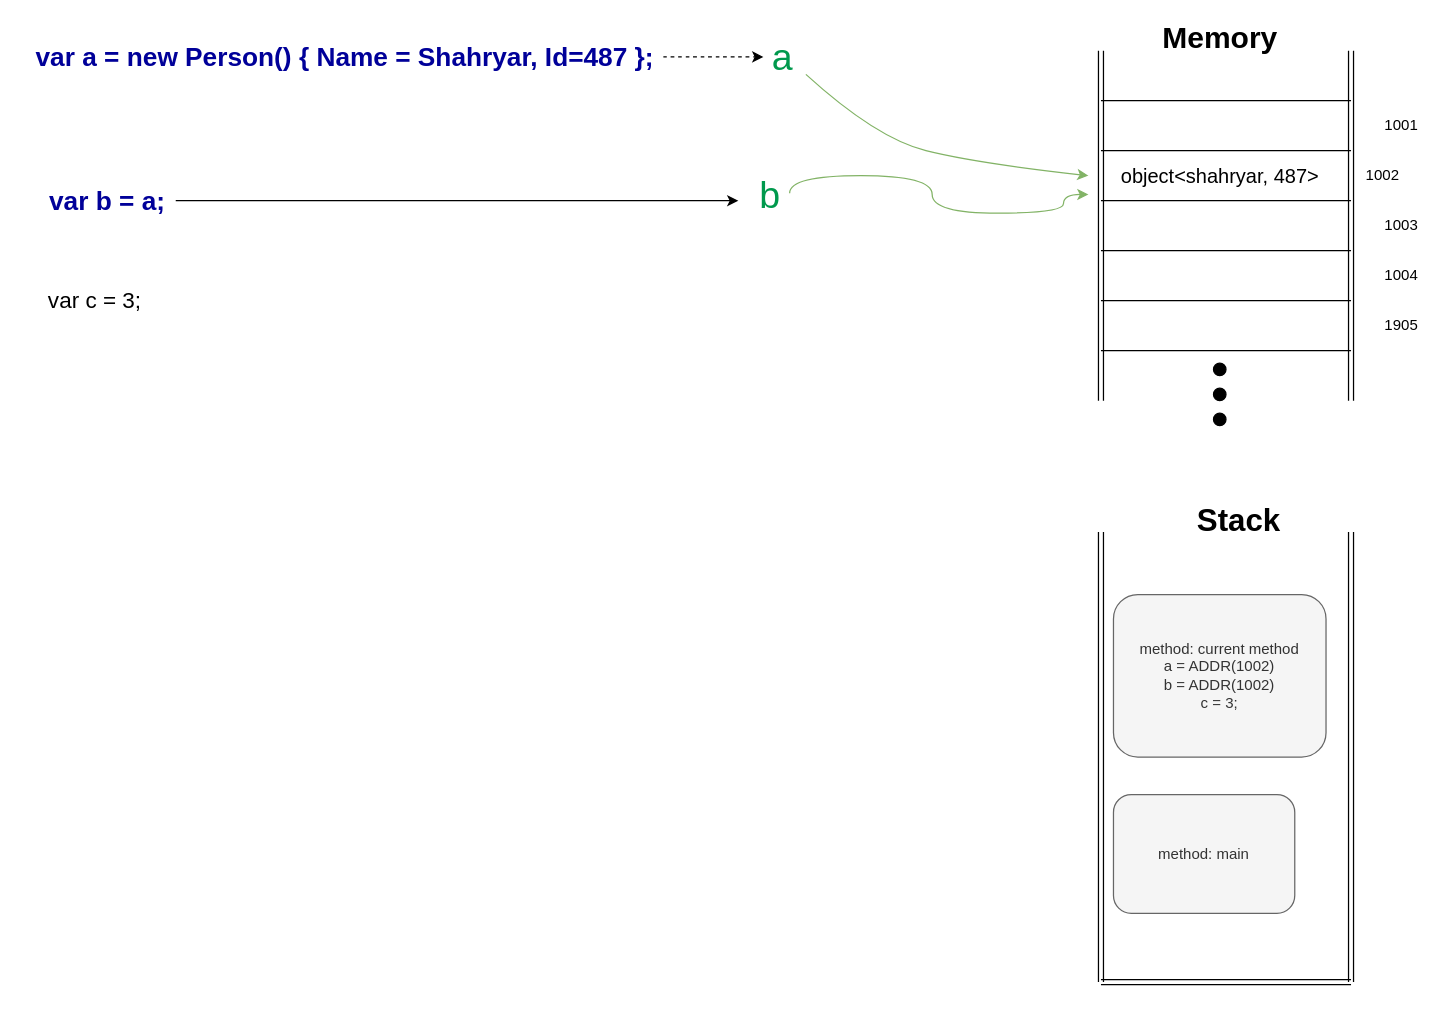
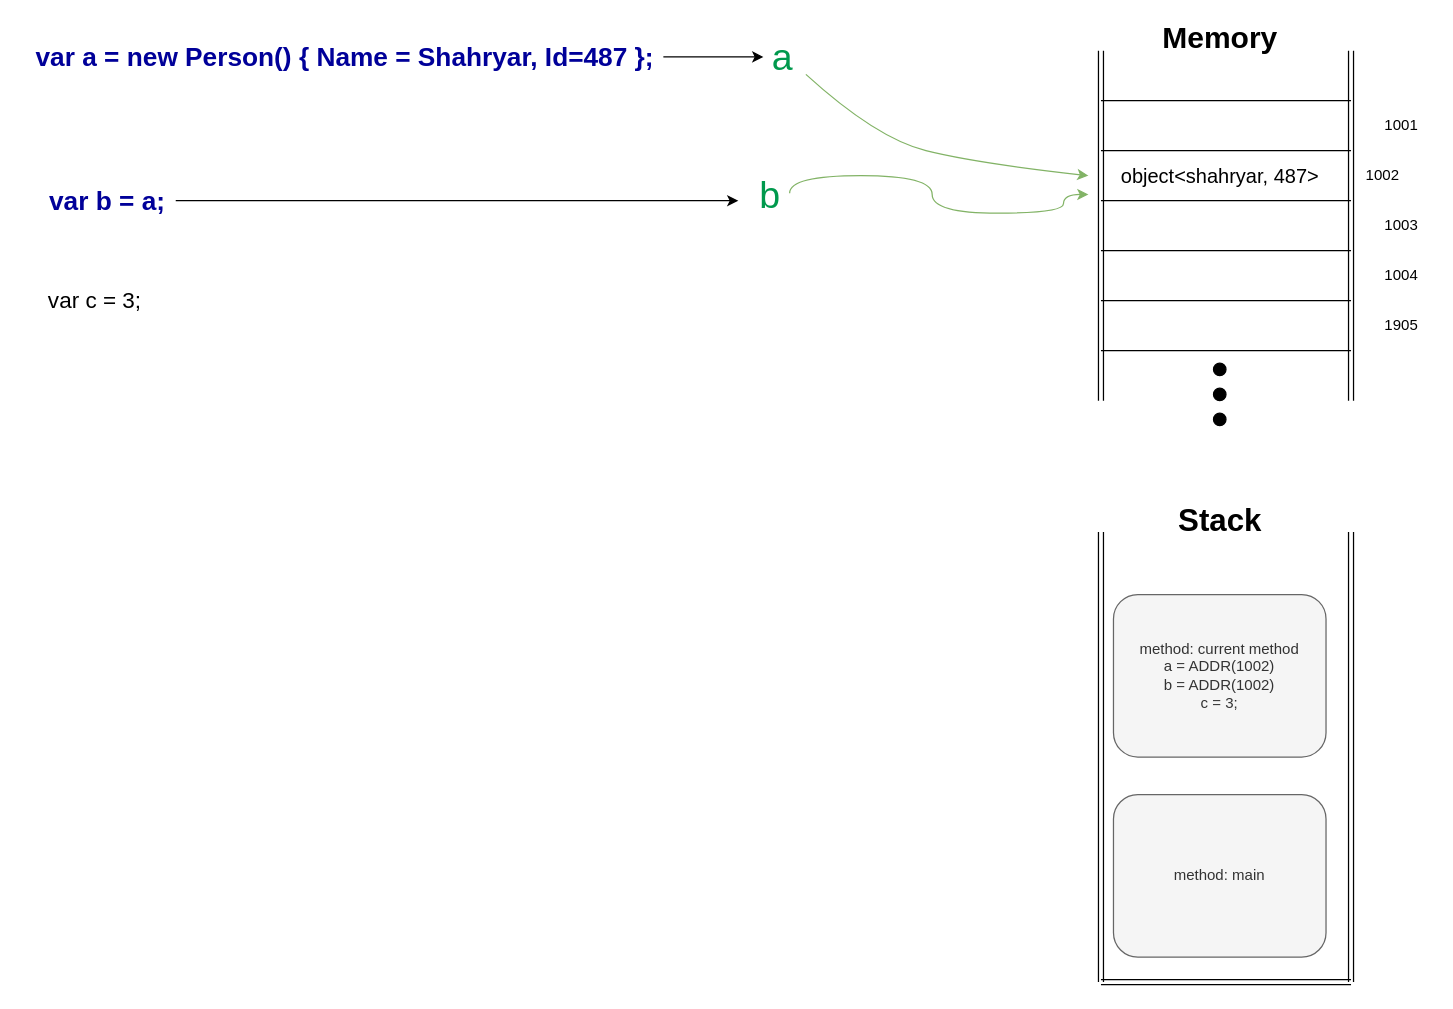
(710, 57) -> (710, 57)
(1238, 519) -> (1219, 519)
(1204, 854) -> (1219, 876)
